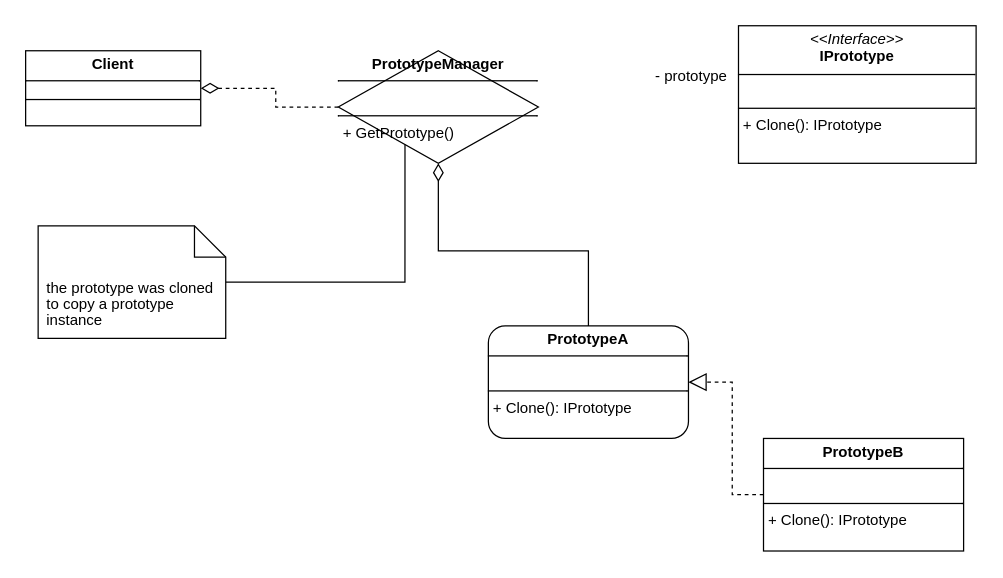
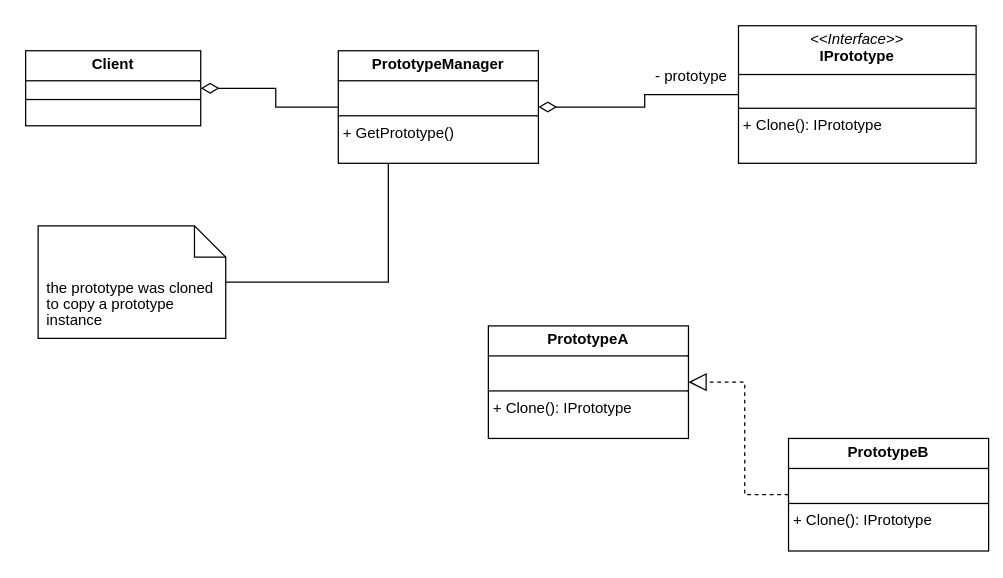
(276, 101) -> (276, 101)
(438, 107) -> (438, 107)
(515, 251) -> (644, 99)
(588, 382) -> (588, 382)
(863, 494) -> (888, 494)
